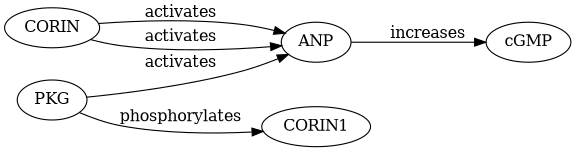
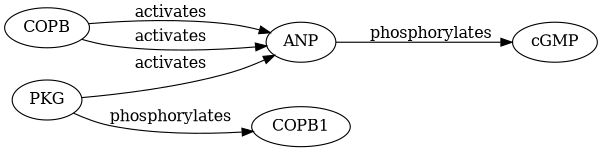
(52, 28) -> (47, 28)
(428, 34) -> (431, 34)
(316, 127) -> (301, 127)
